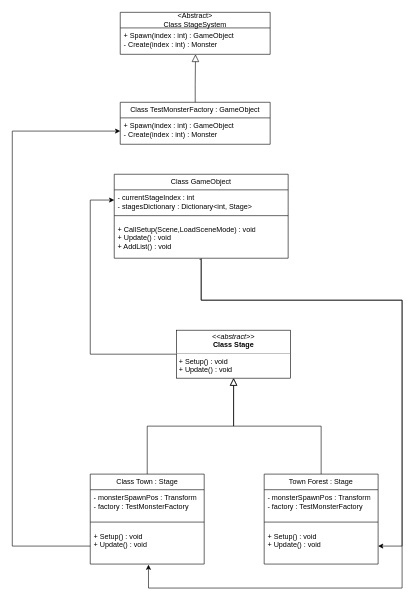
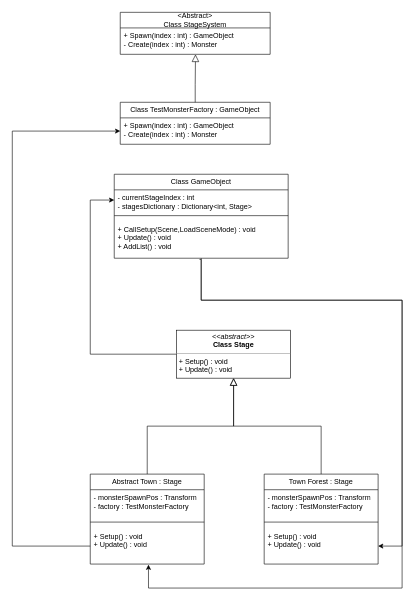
(147, 482) -> (147, 482)
